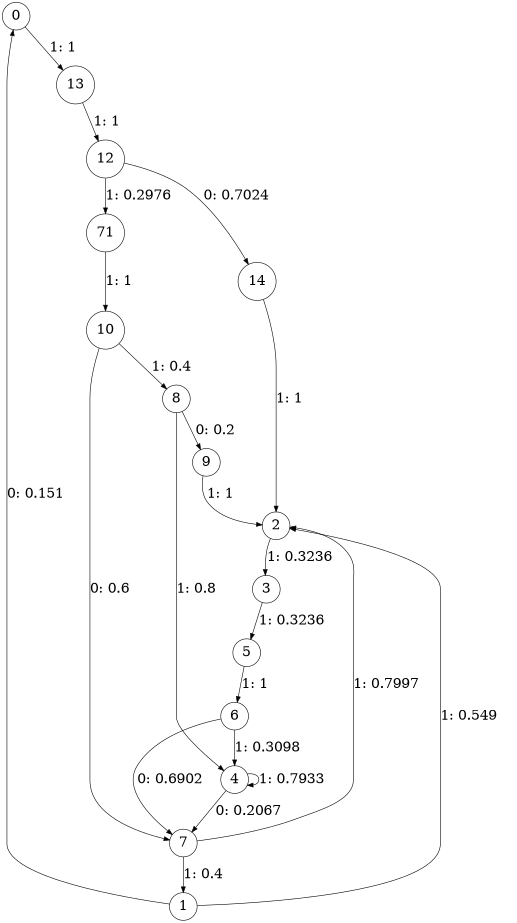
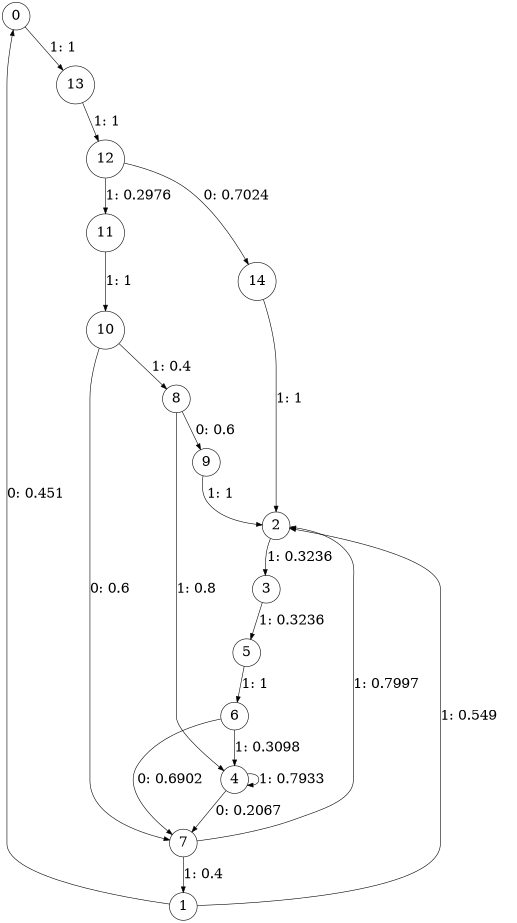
(106, 233) -> (106, 233)
(228, 431) -> (228, 431)
(44, 494) -> (44, 494)
